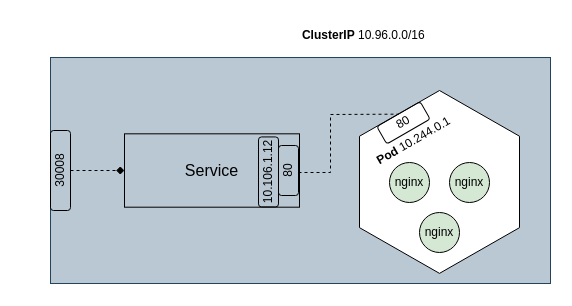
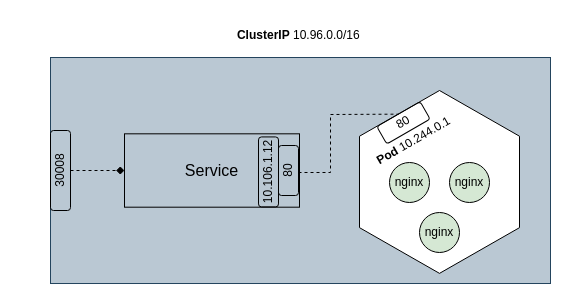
(366, 36) -> (301, 36)
